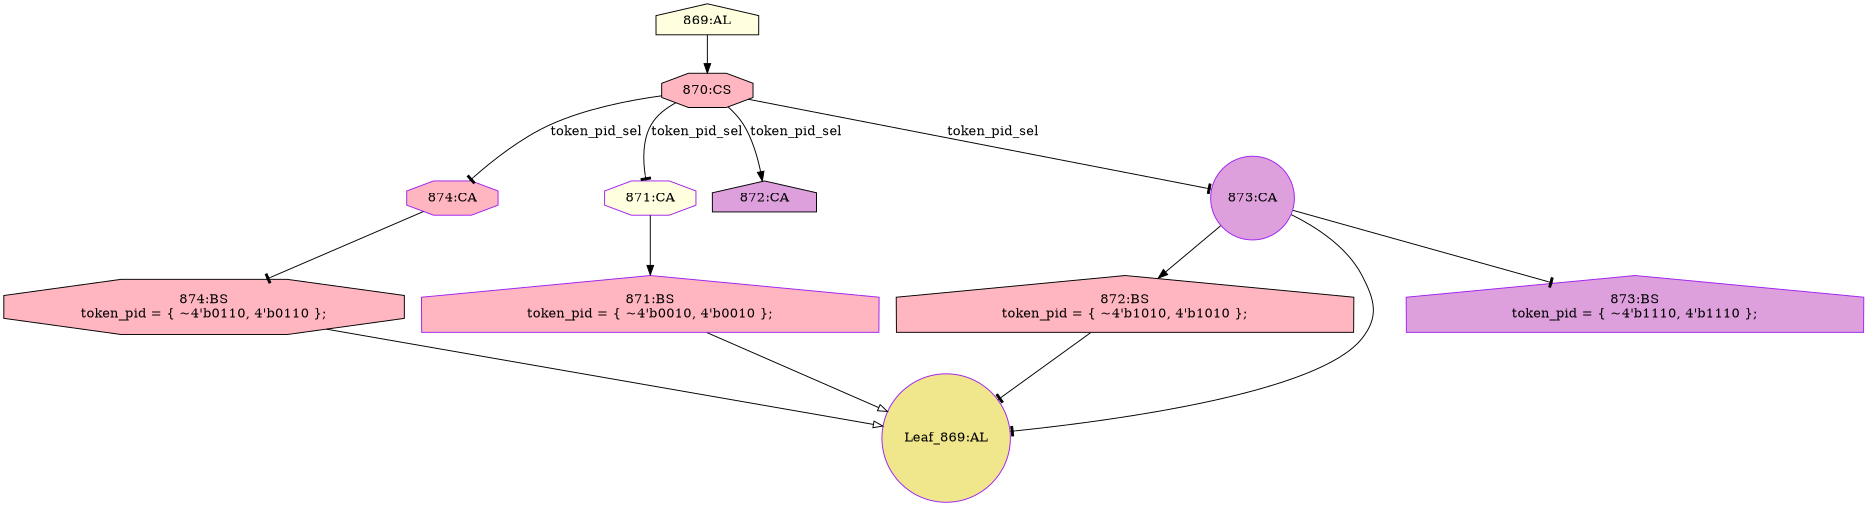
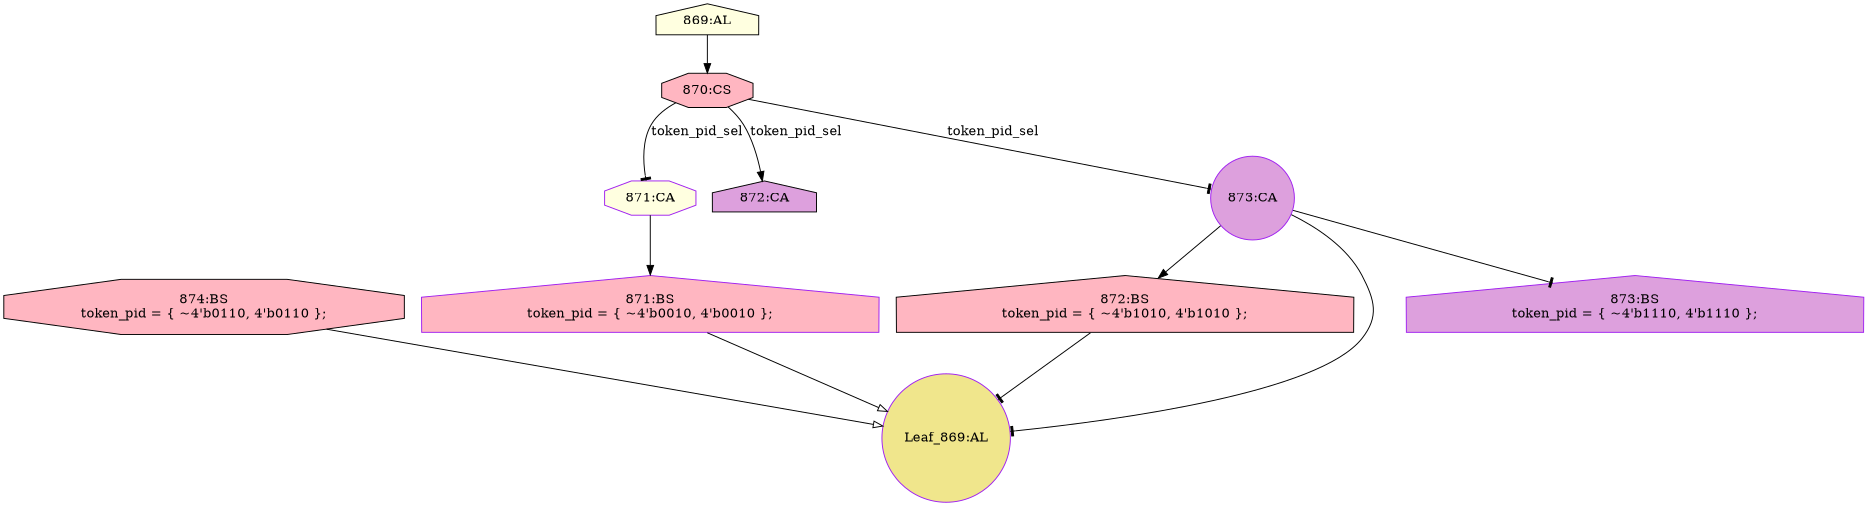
(452, 198) -> none
